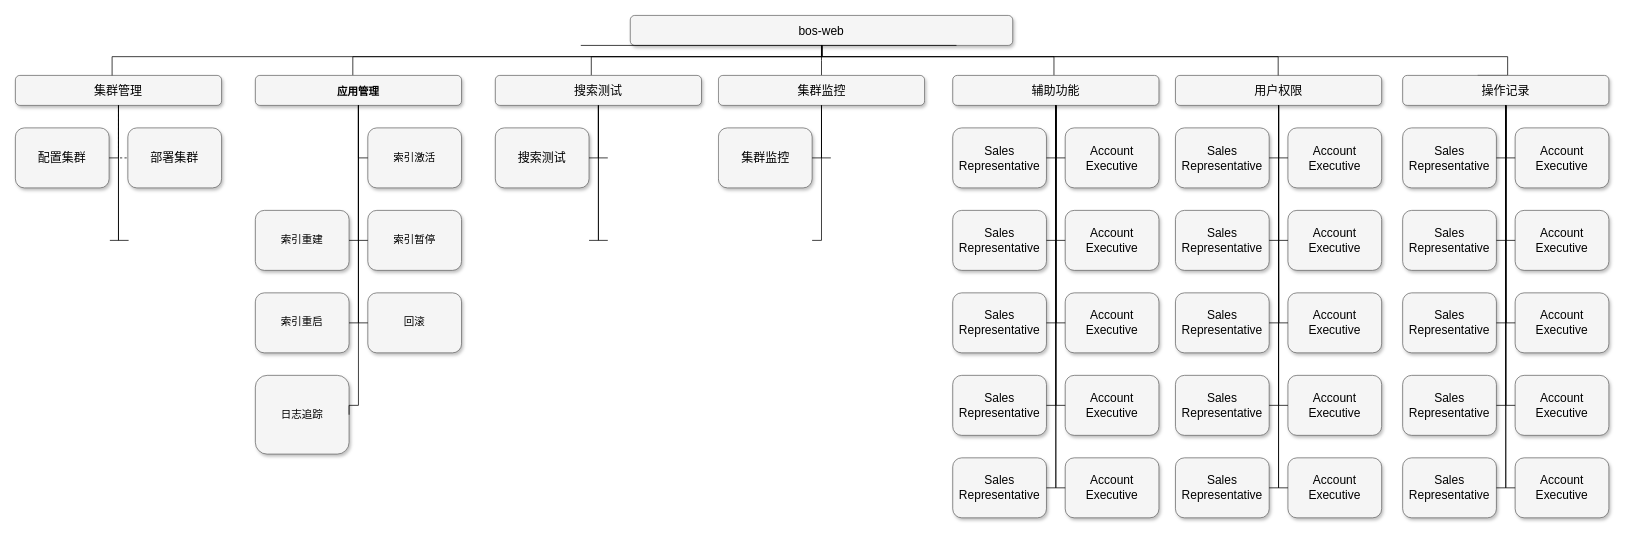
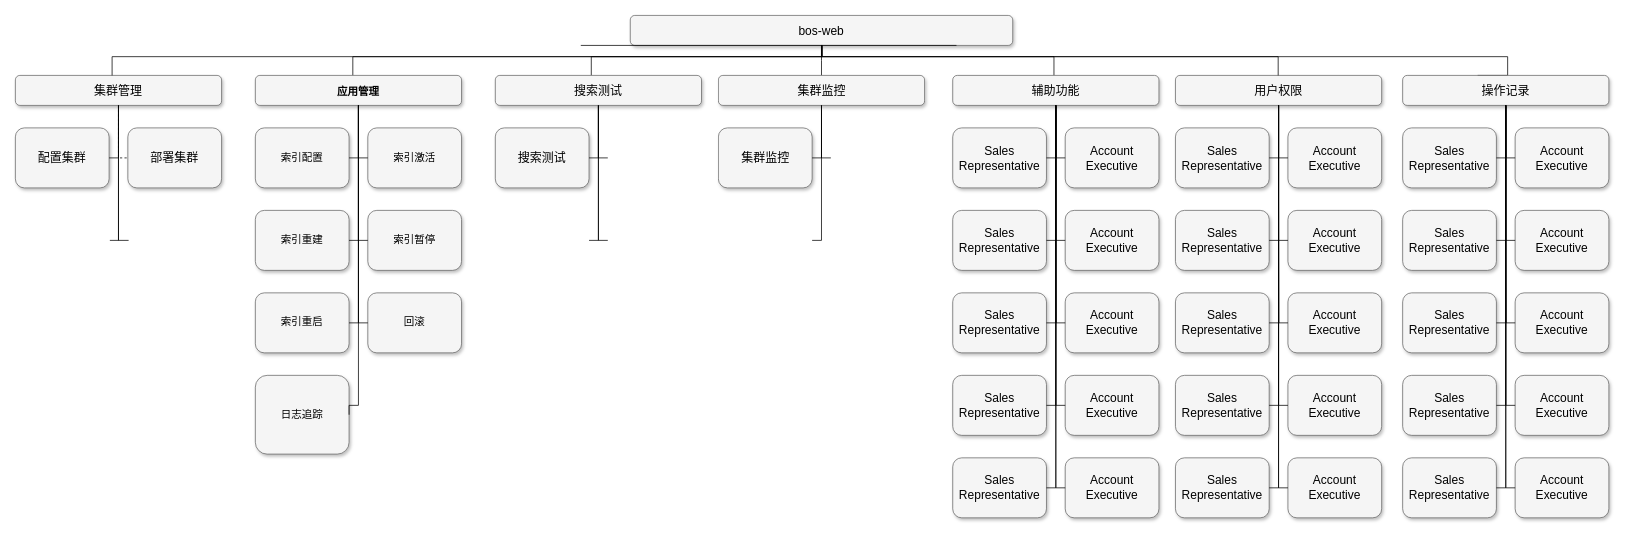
none -> (302, 158)
none -> (353, 158)
